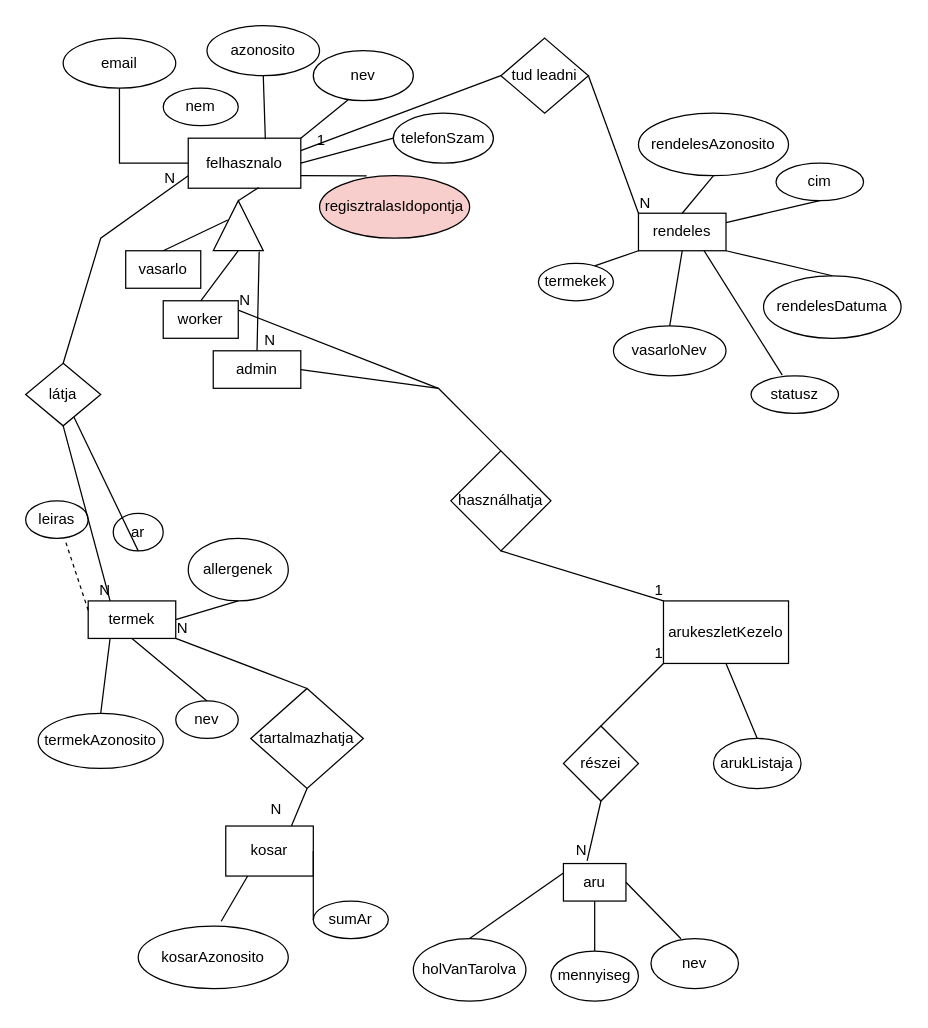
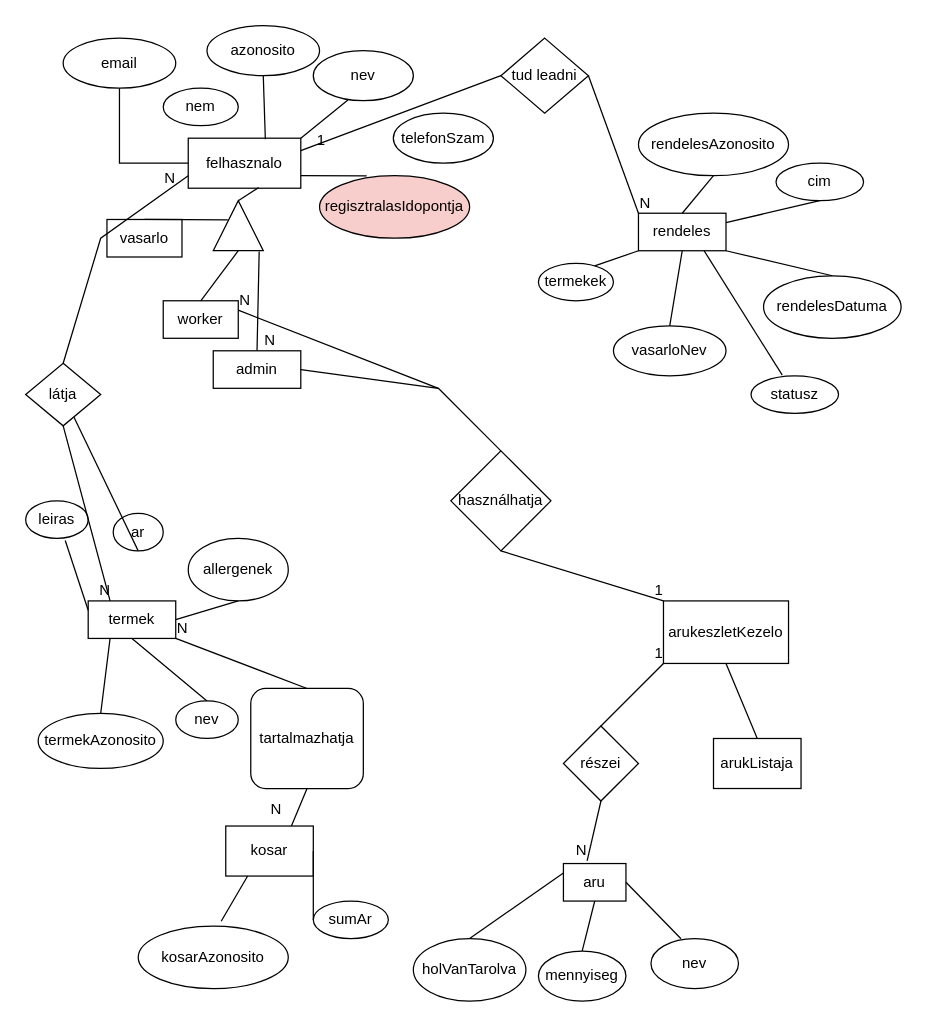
(346, 151) -> none
(163, 269) -> (144, 238)
(76, 575) -> (76, 575)
(307, 738) -> (307, 738)
(757, 763) -> (757, 763)
(594, 976) -> (582, 976)
